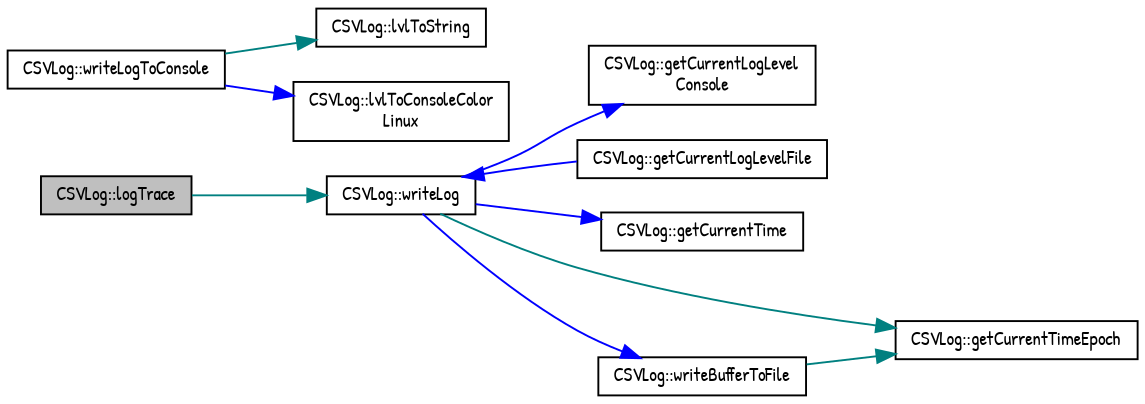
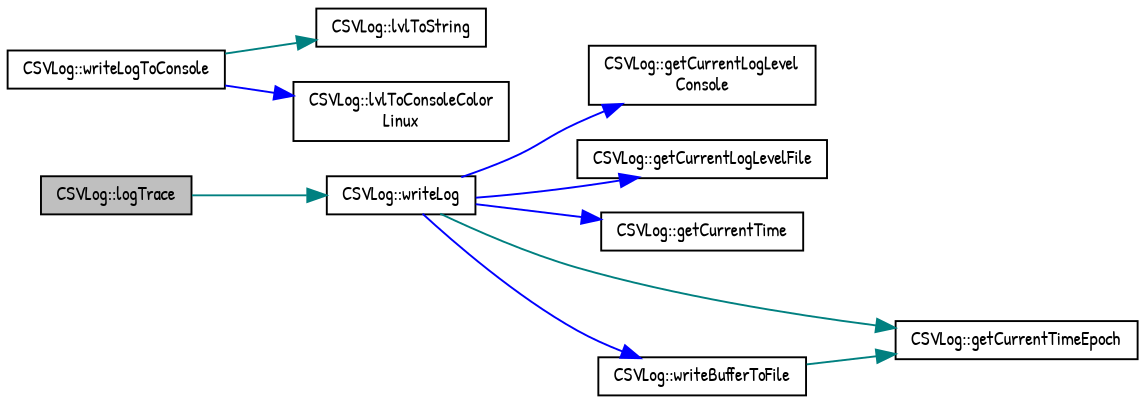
(530, 167) -> (548, 191)
